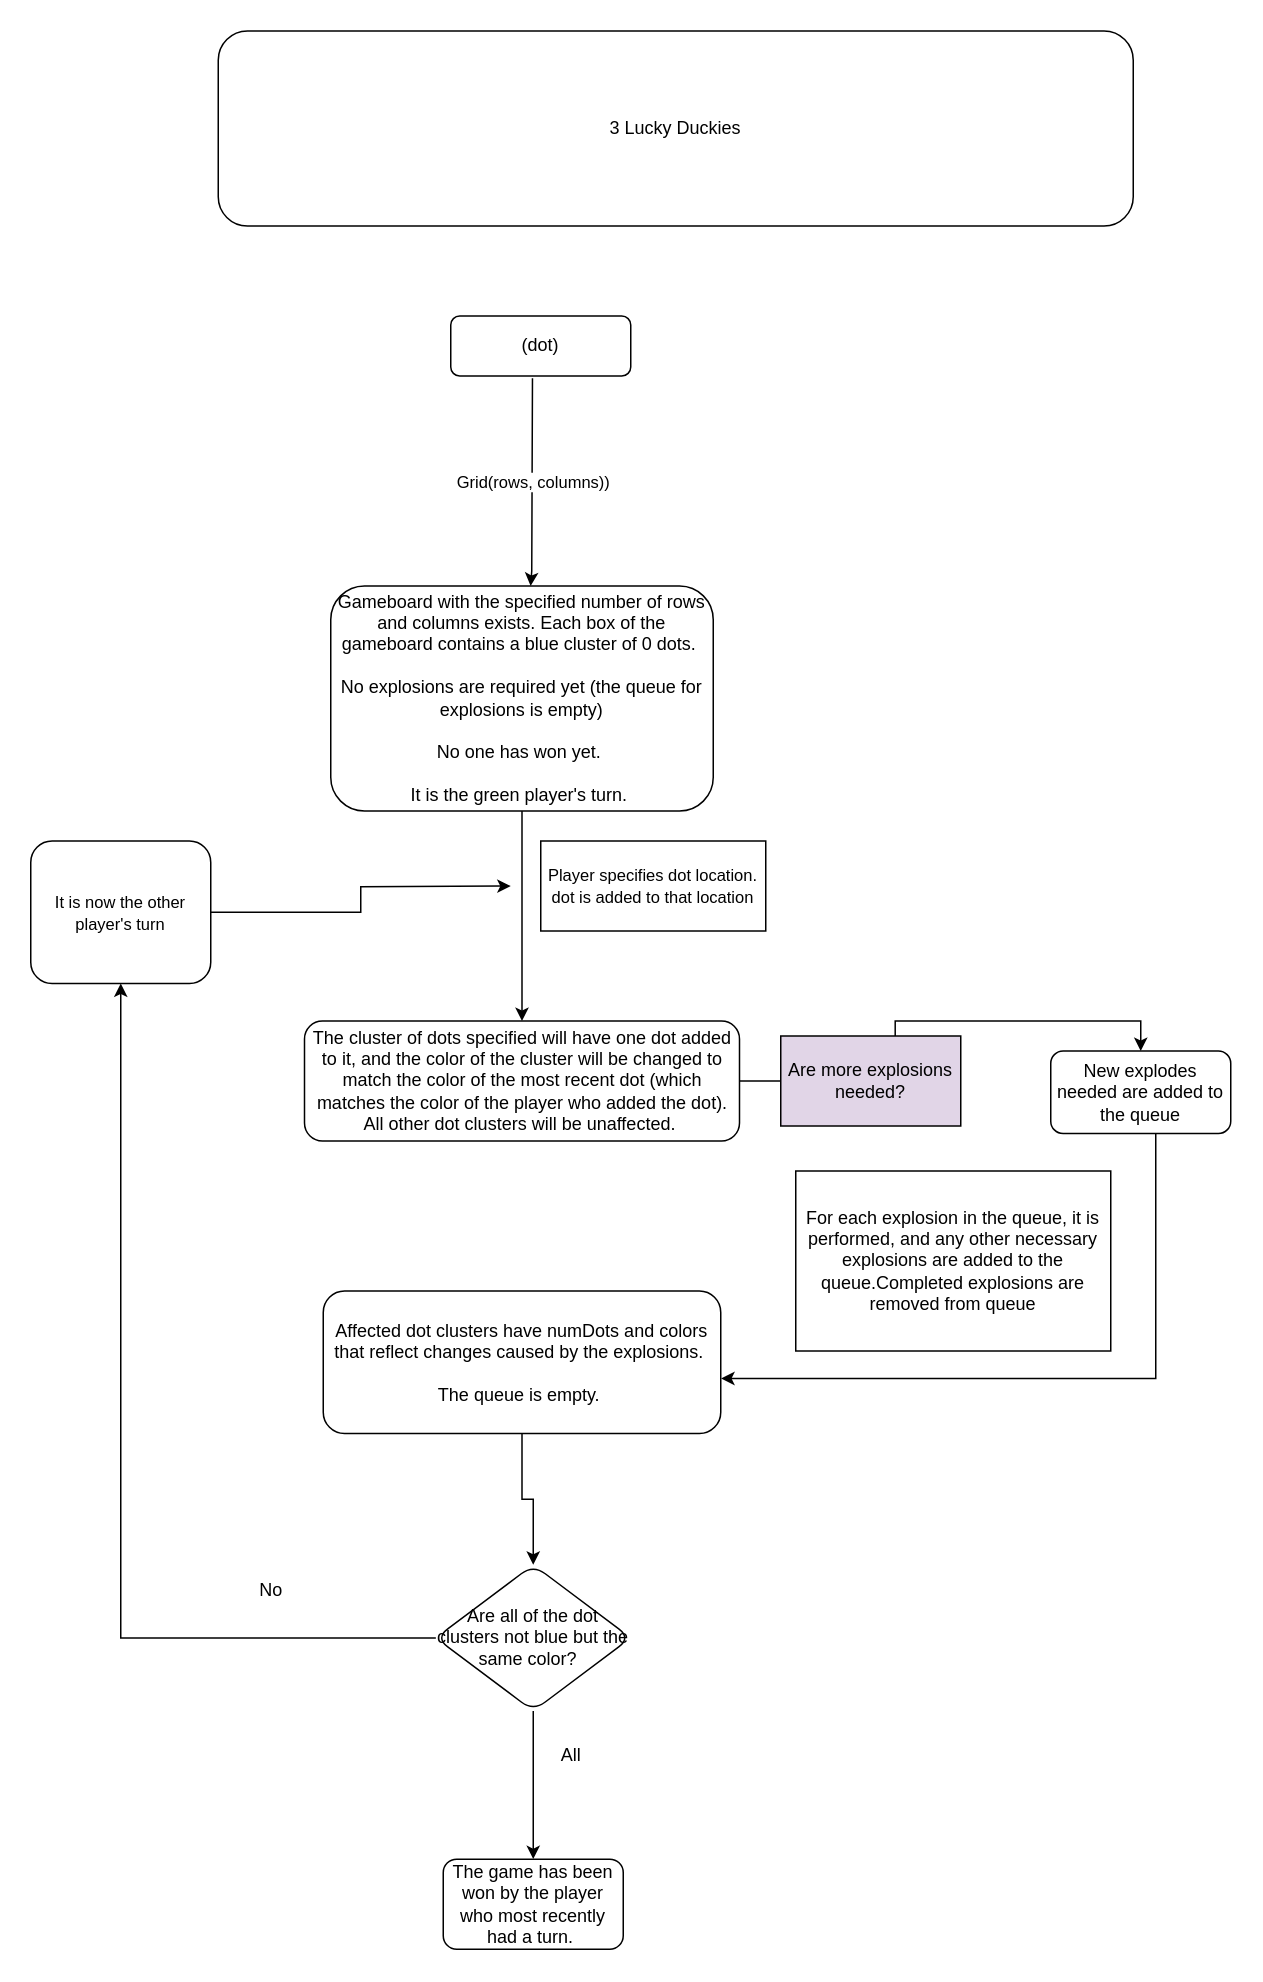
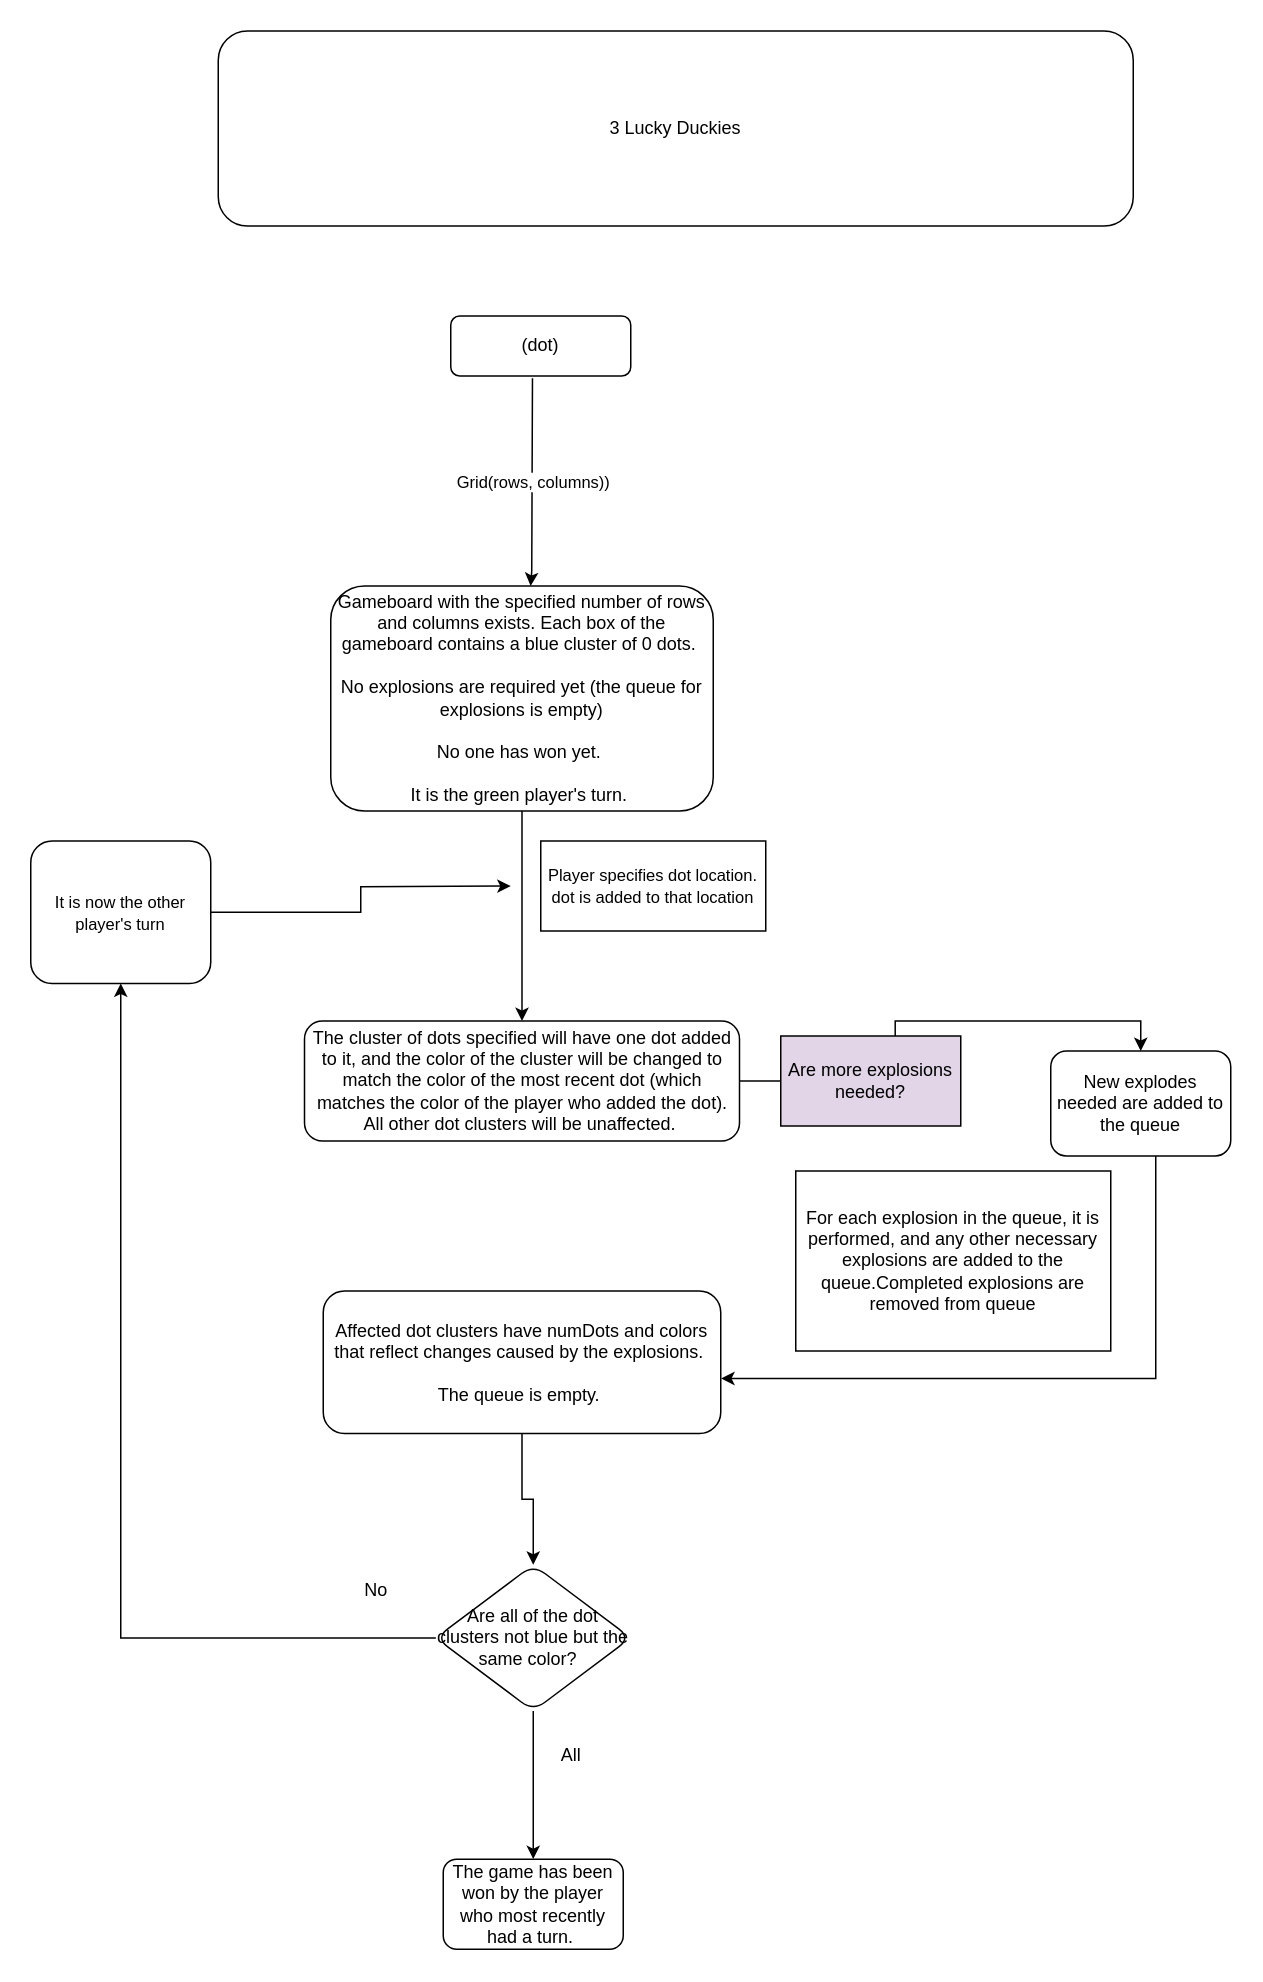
(1141, 1092) -> (1141, 1103)
(271, 1591) -> (376, 1591)
